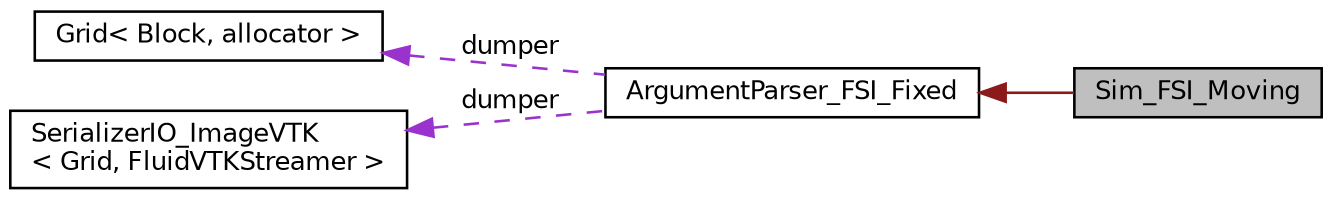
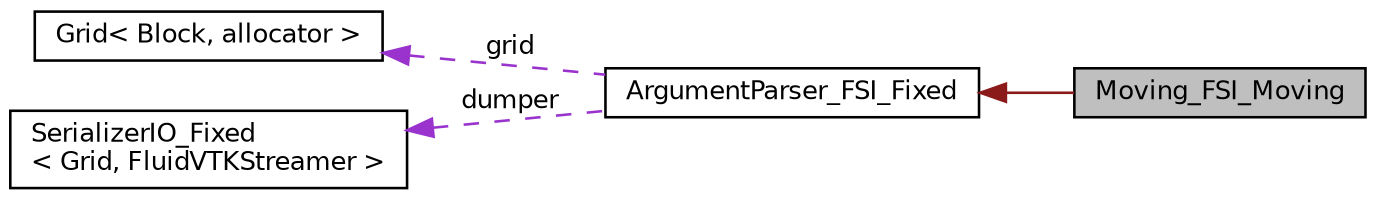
(506, 48) -> (506, 48)
(1198, 93) -> (1220, 93)
(209, 149) -> (209, 149)
